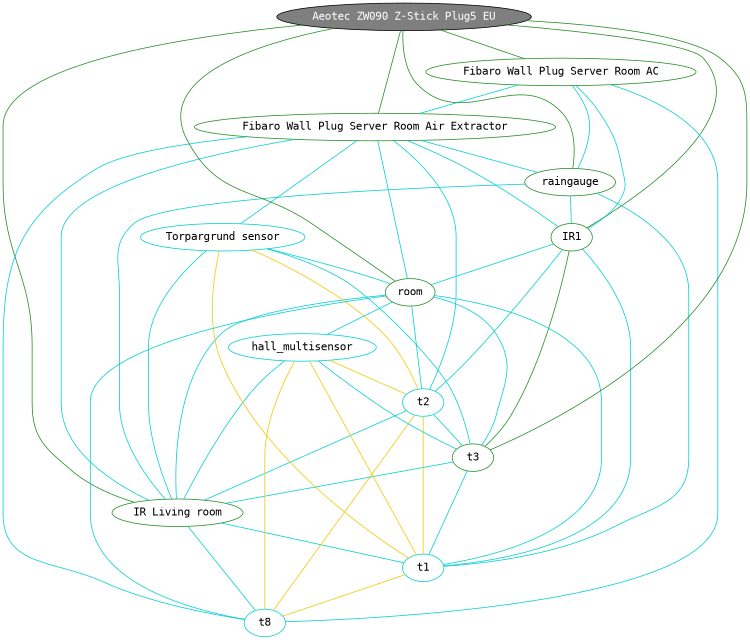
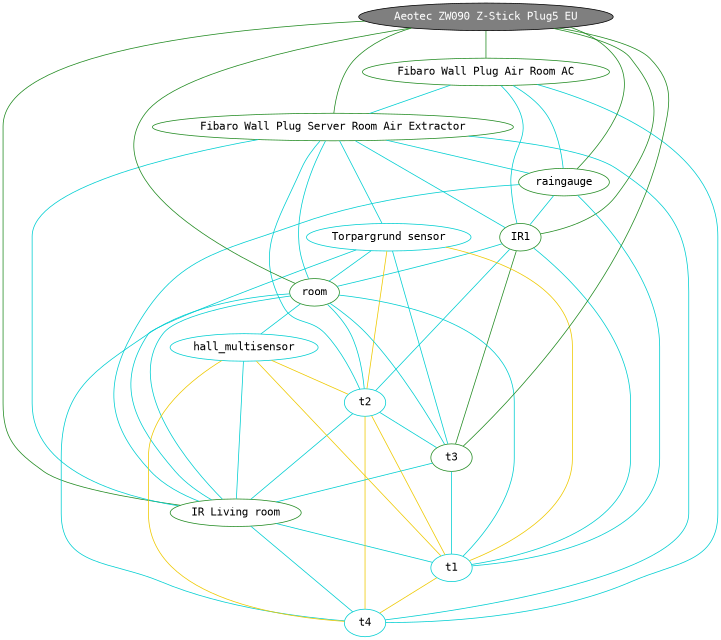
(561, 72) -> (486, 72)
(385, 409) -> none
(265, 623) -> (365, 623)
